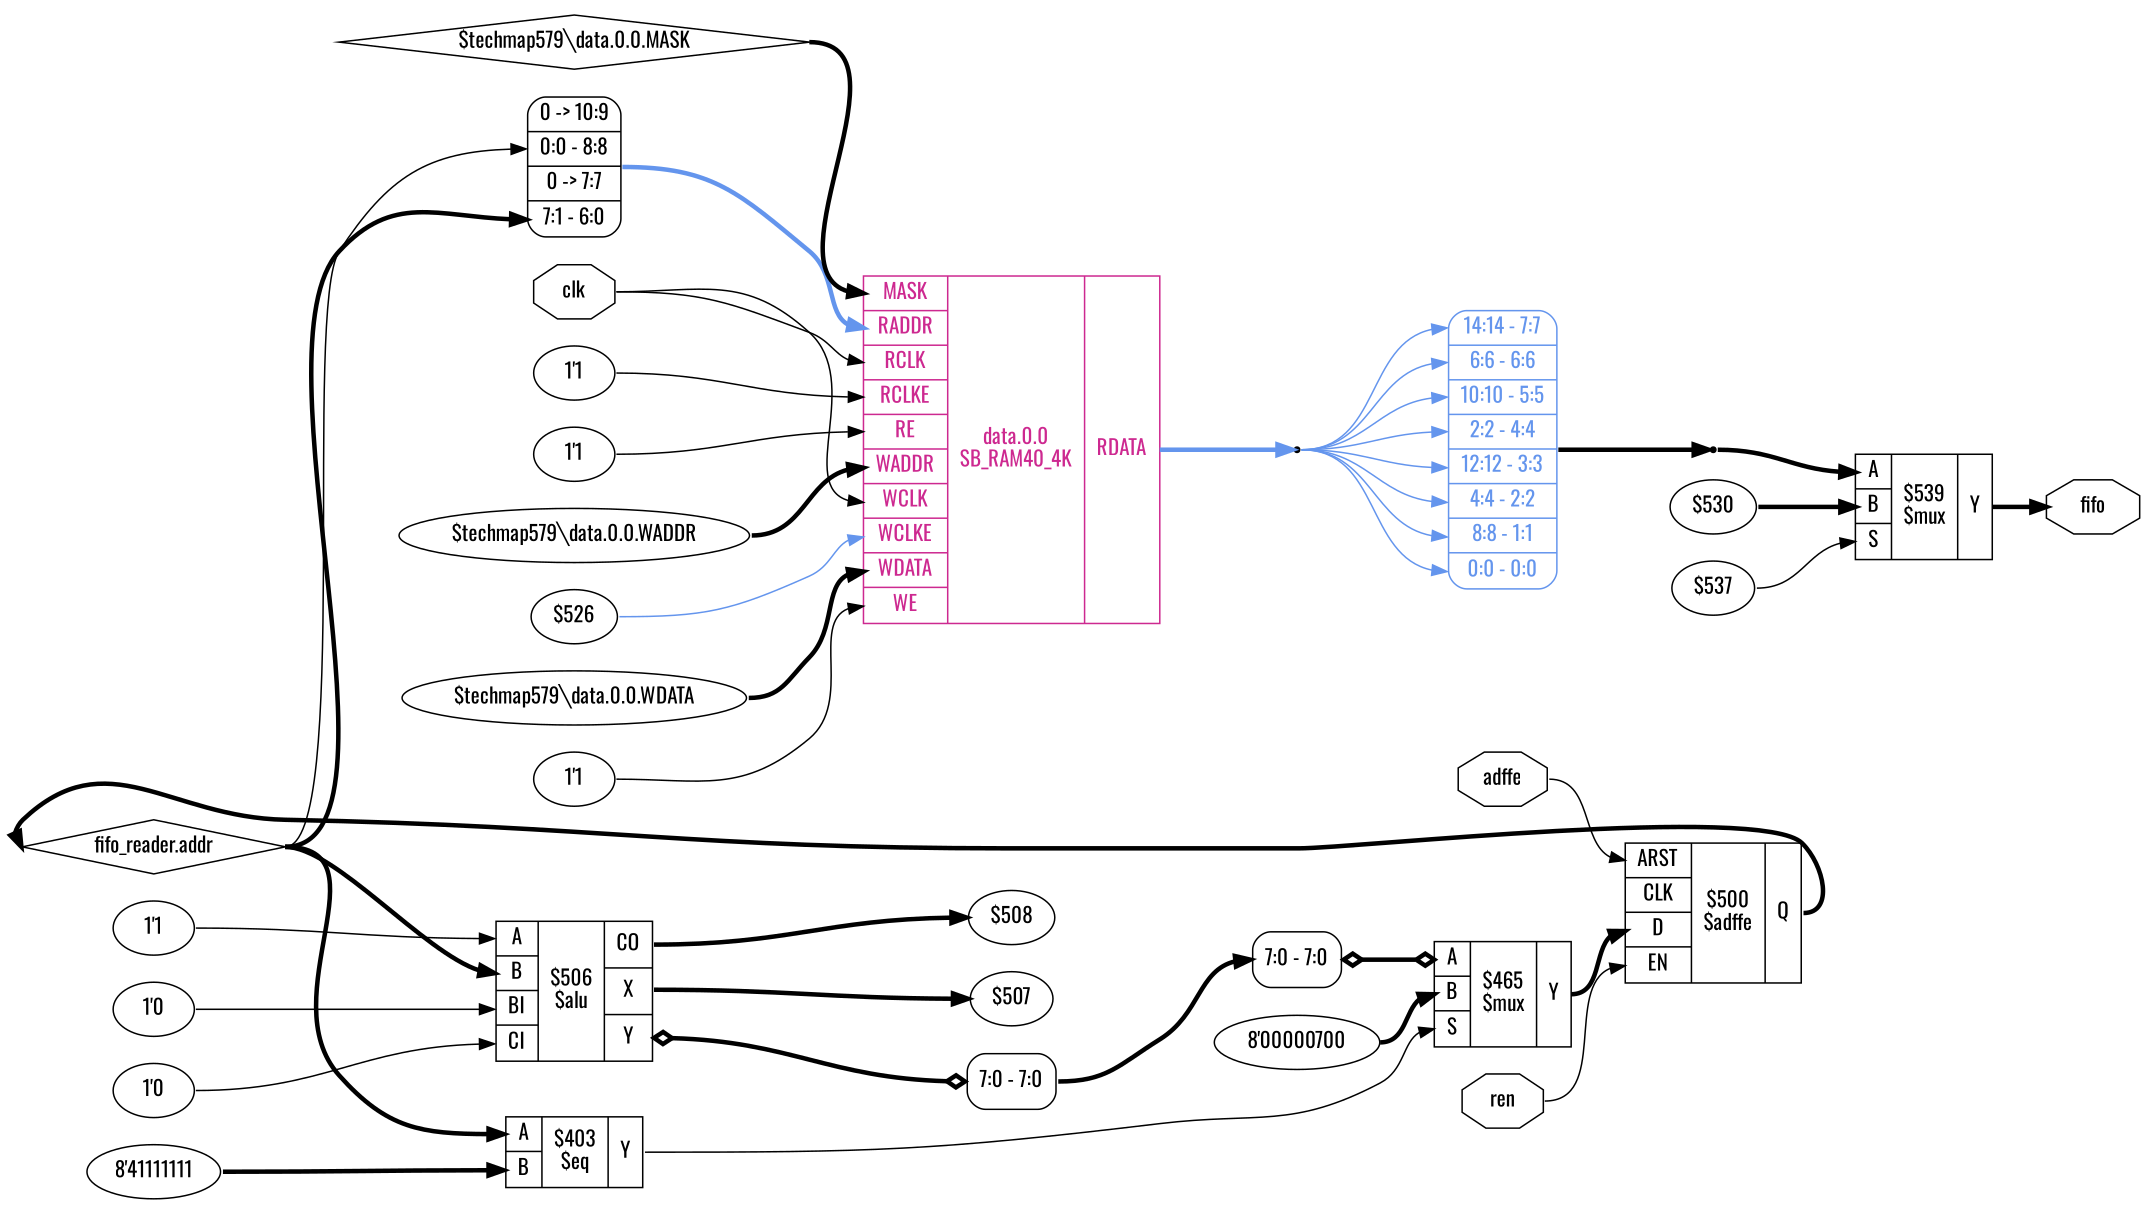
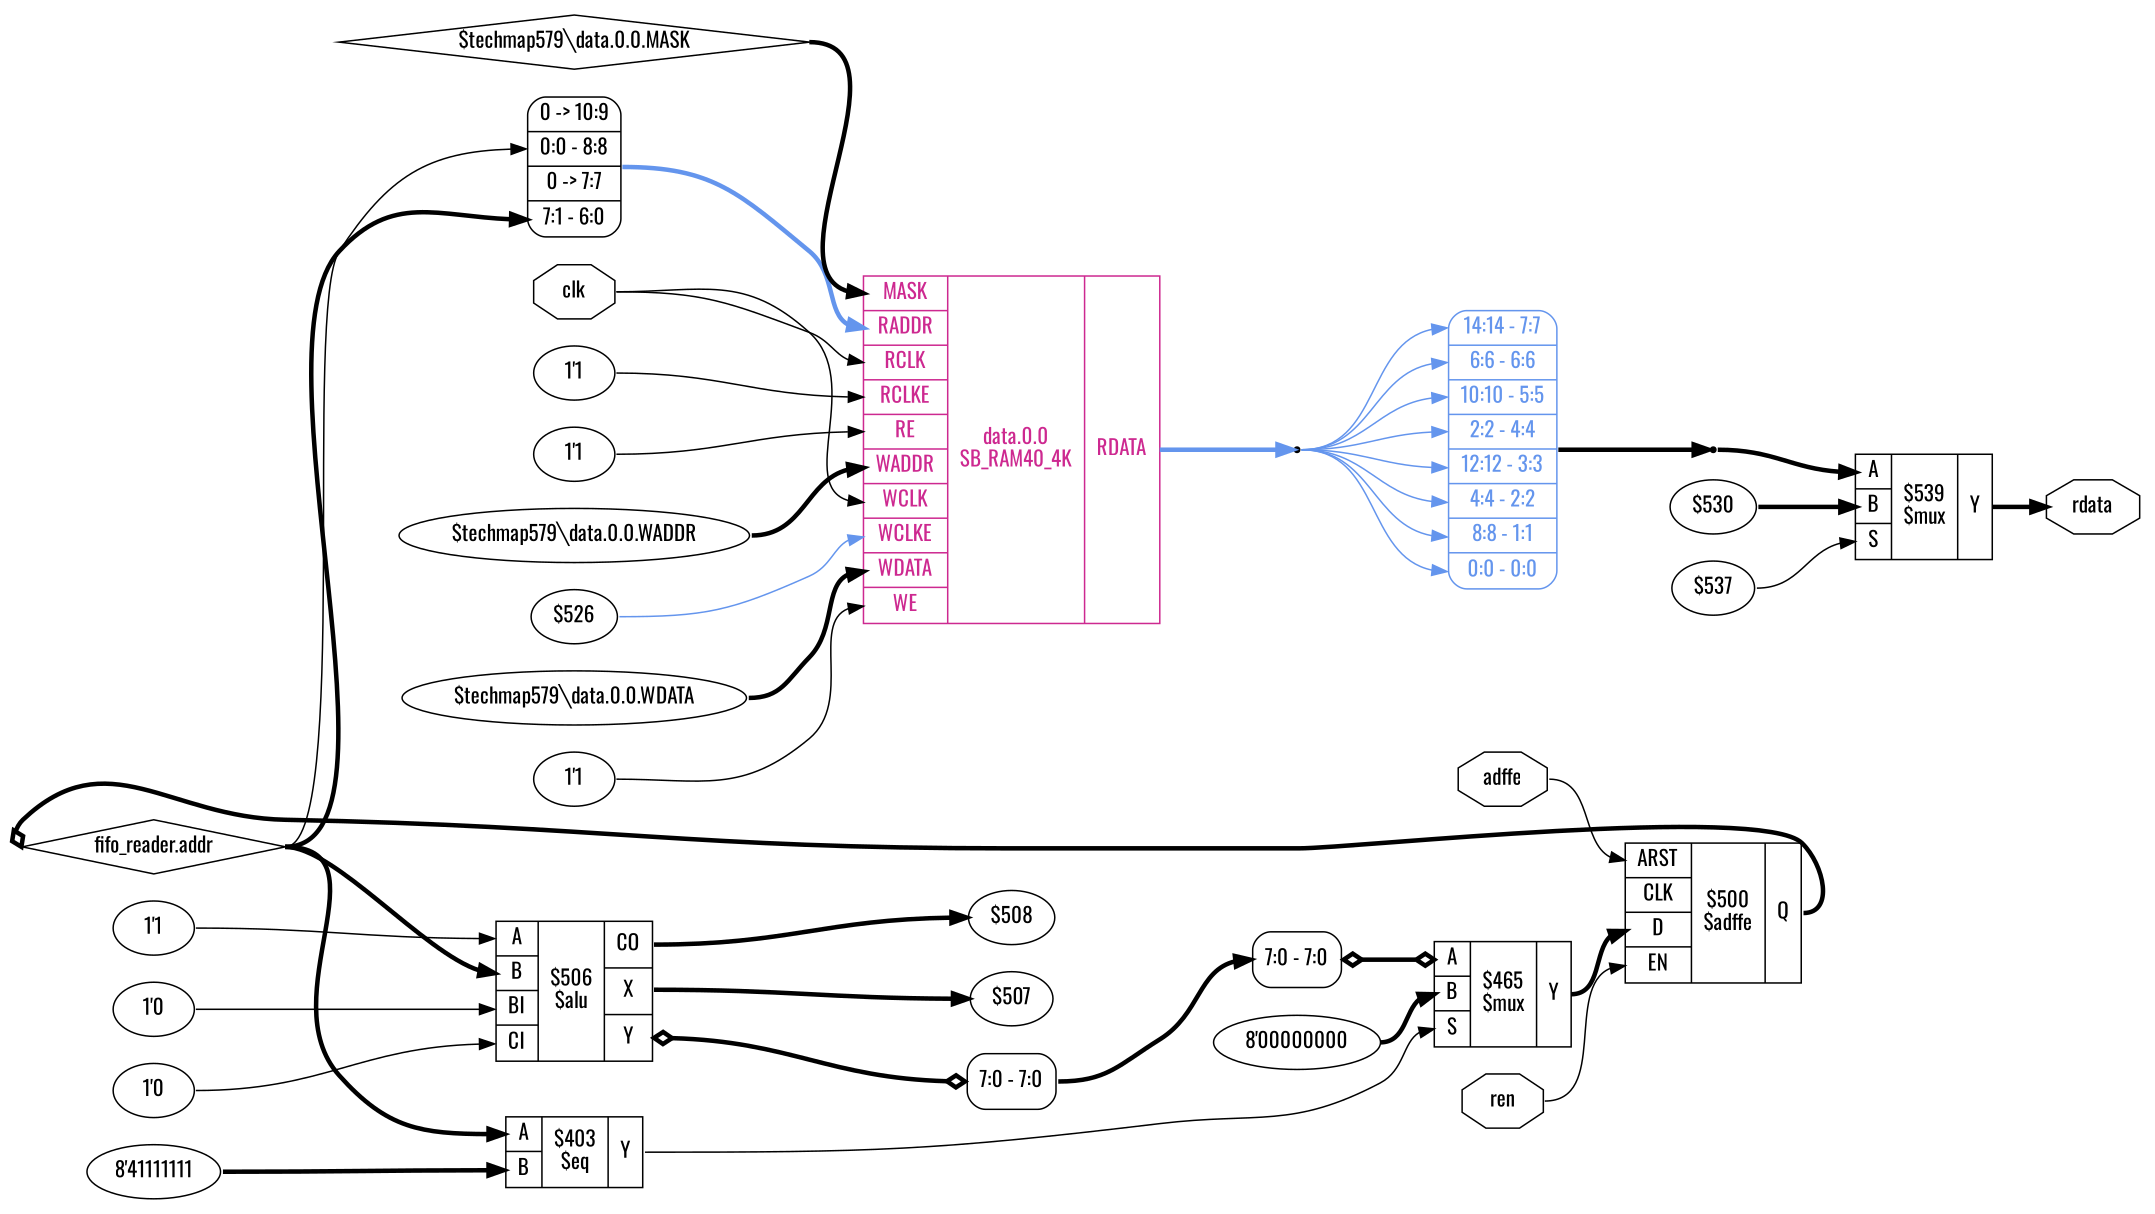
(2093, 507) -> (2093, 507)
(942, 848) -> (942, 848)
(1297, 1042) -> (1297, 1042)
